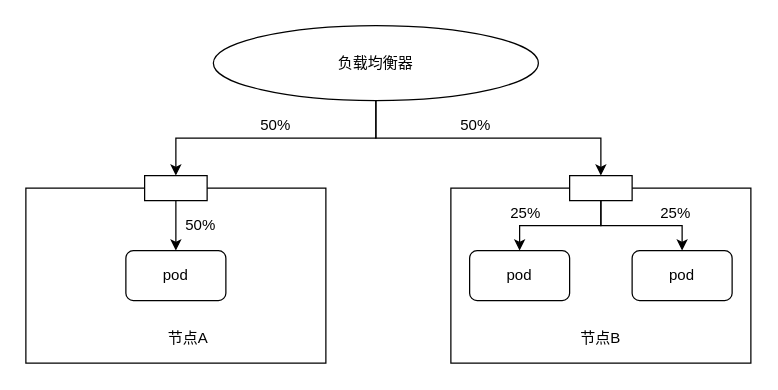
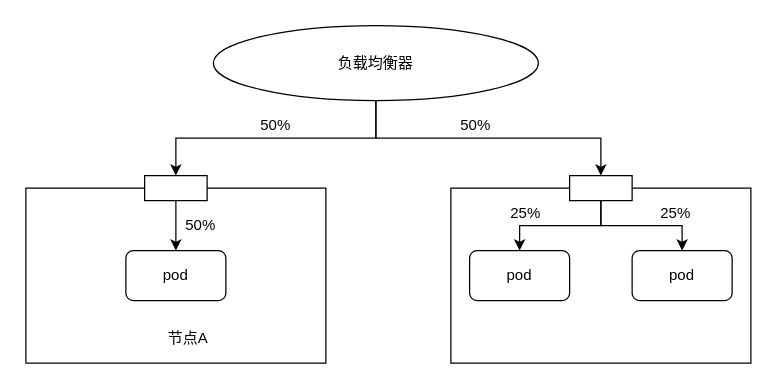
(601, 338) -> none
